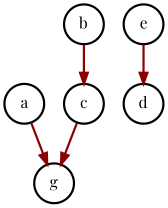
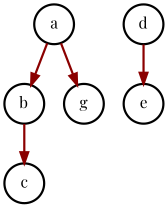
none -> (41, 59)
(144, 59) -> (144, 59)
(71, 138) -> none
